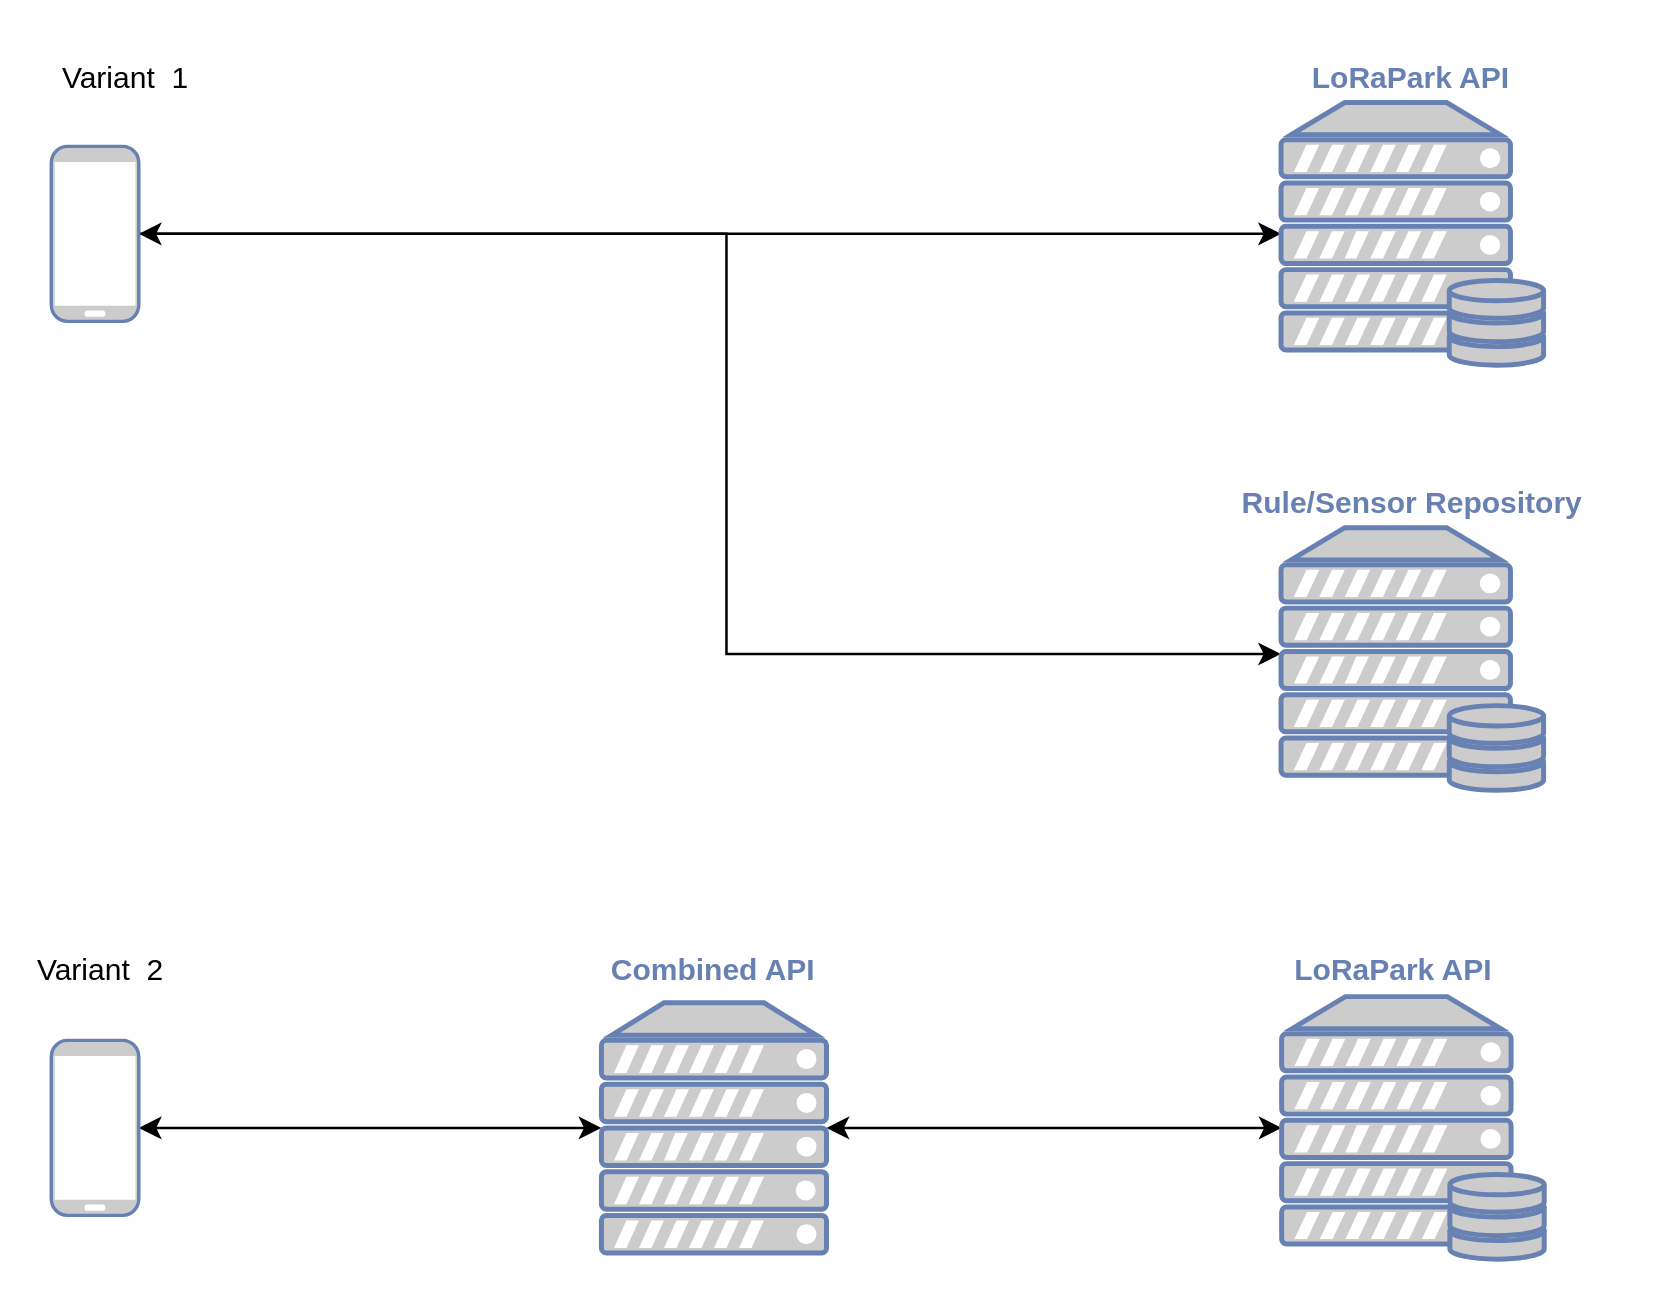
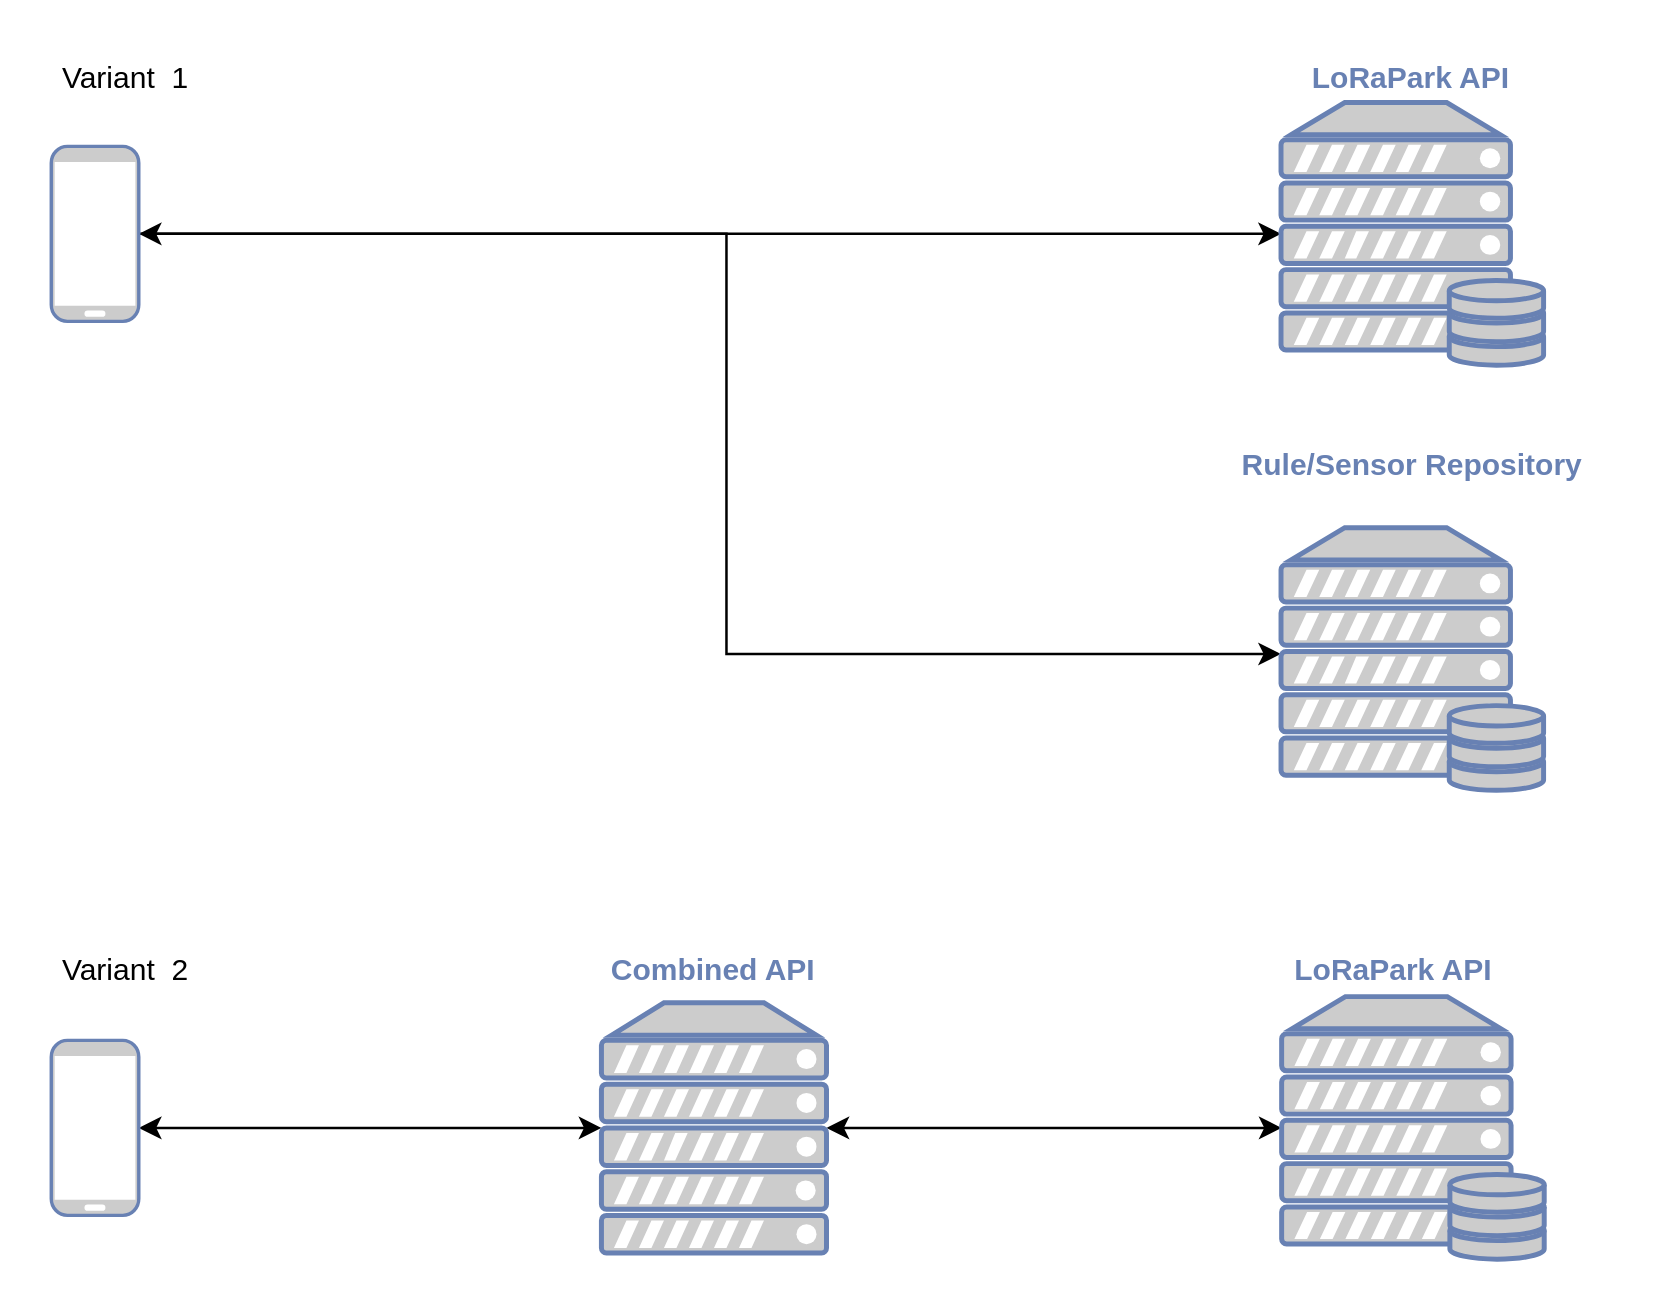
(1412, 503) -> (1412, 465)
(101, 971) -> (126, 971)
